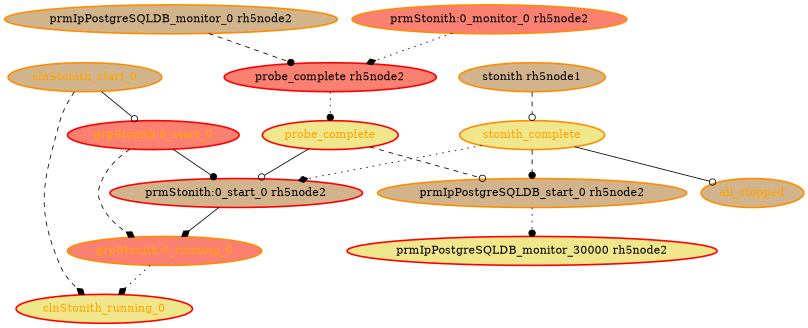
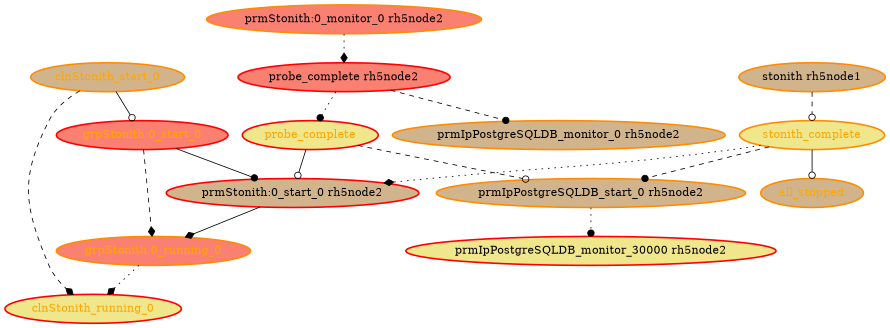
(248, 47) -> (447, 105)
